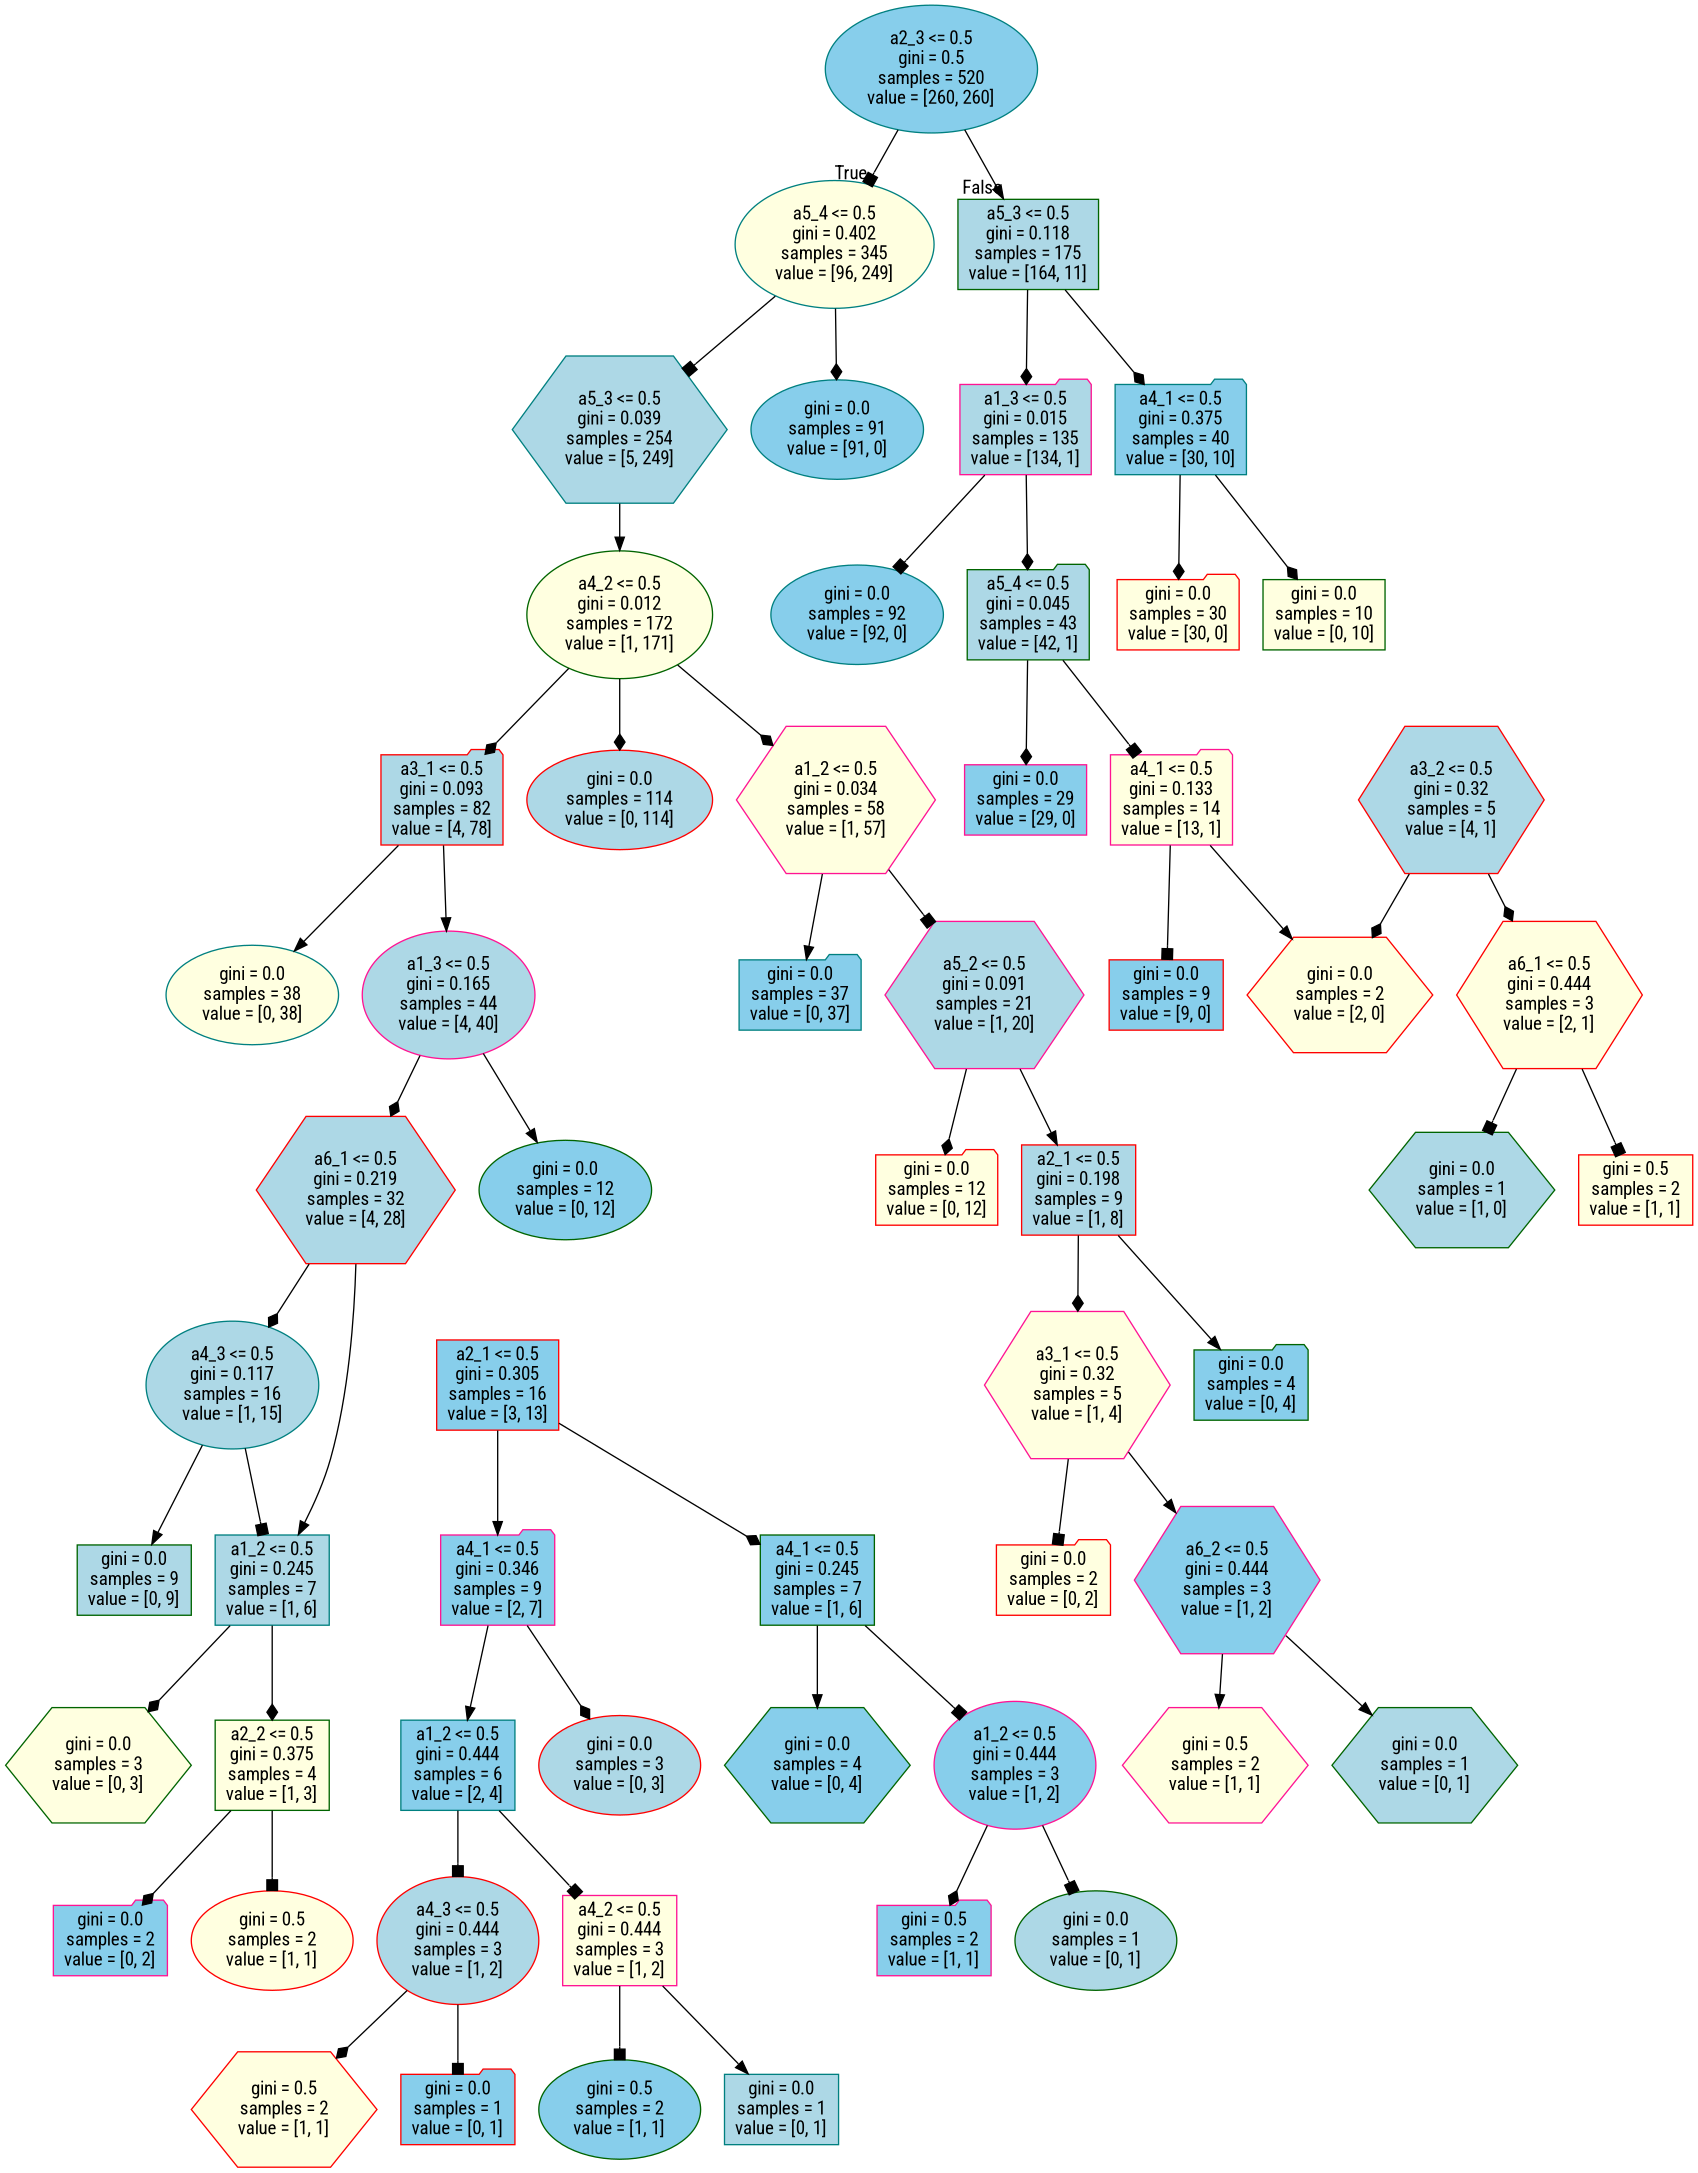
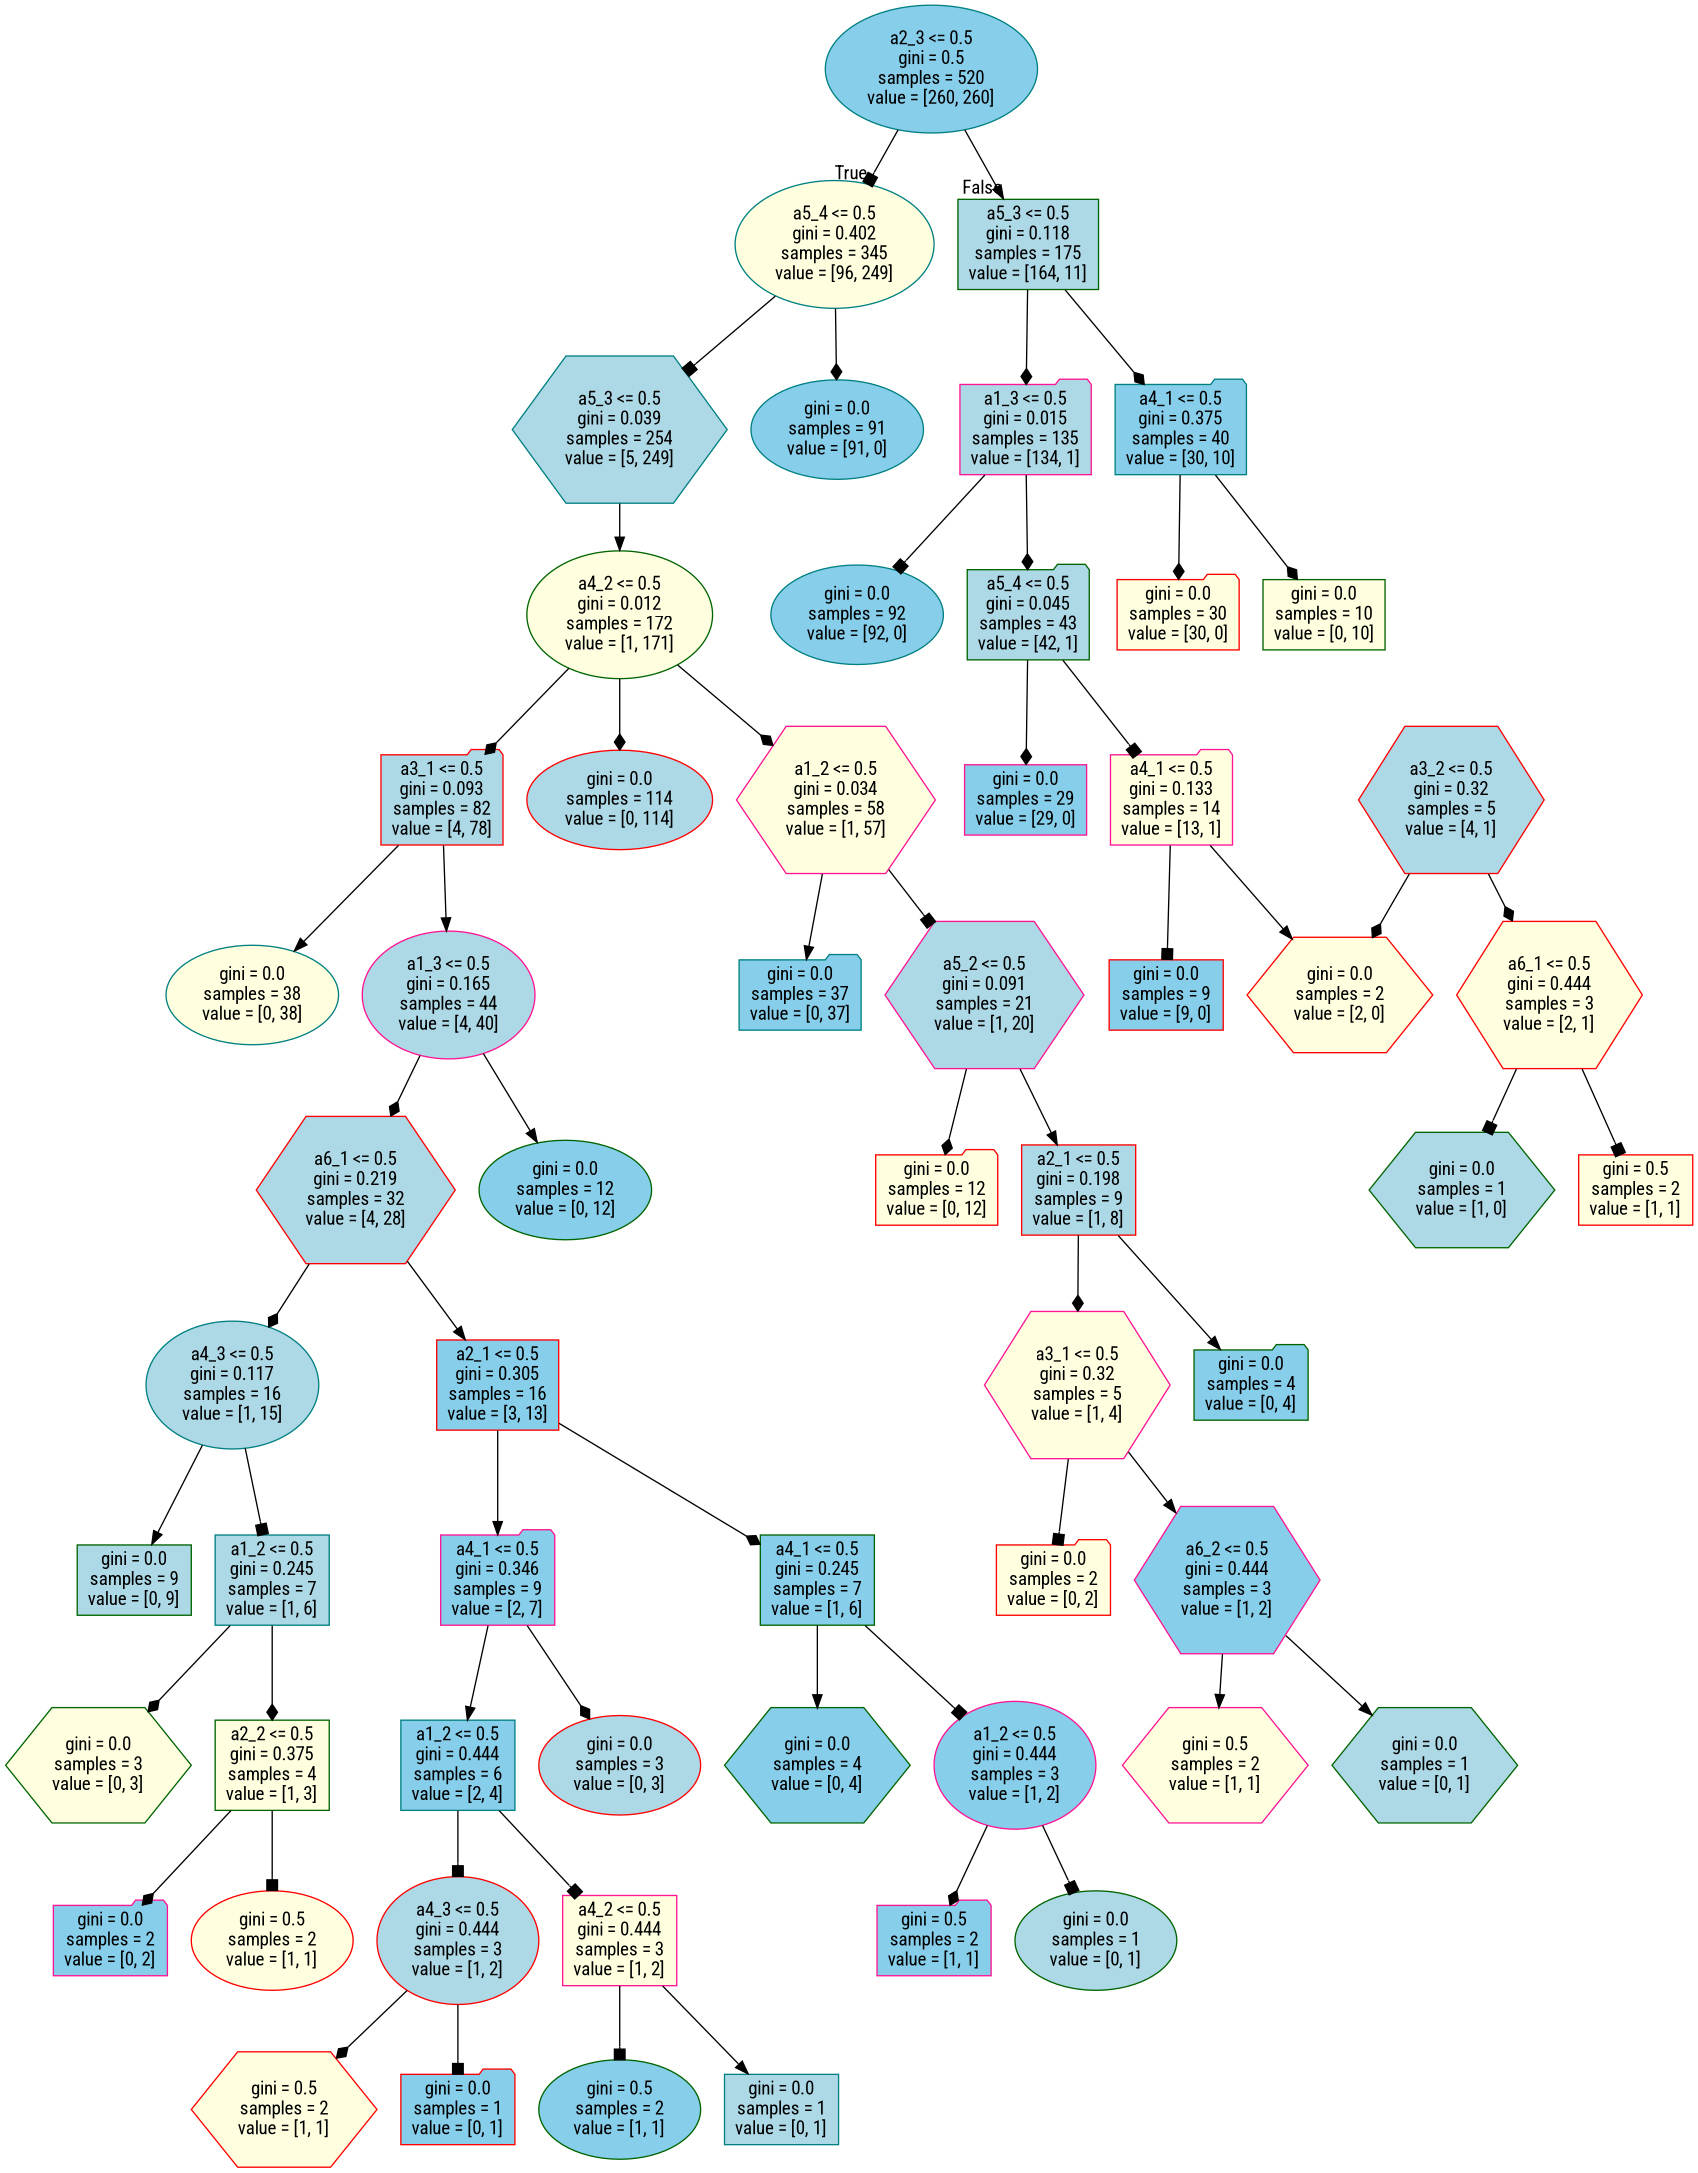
(344, 1396) -> (432, 1295)
